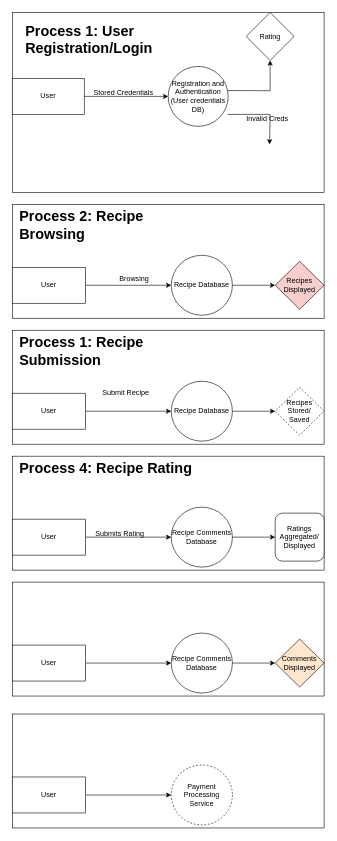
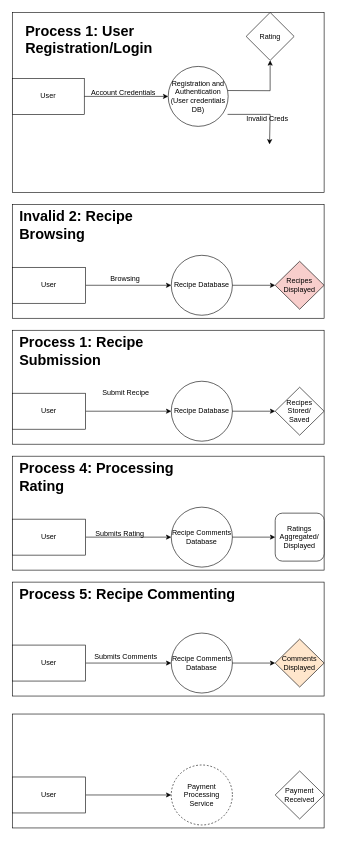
(124, 93) -> (124, 93)
(66, 213) -> (64, 213)
(134, 279) -> (125, 279)
(300, 411) -> (300, 411)
(62, 465) -> (70, 465)
none -> (141, 603)
none -> (126, 657)
none -> (300, 795)
